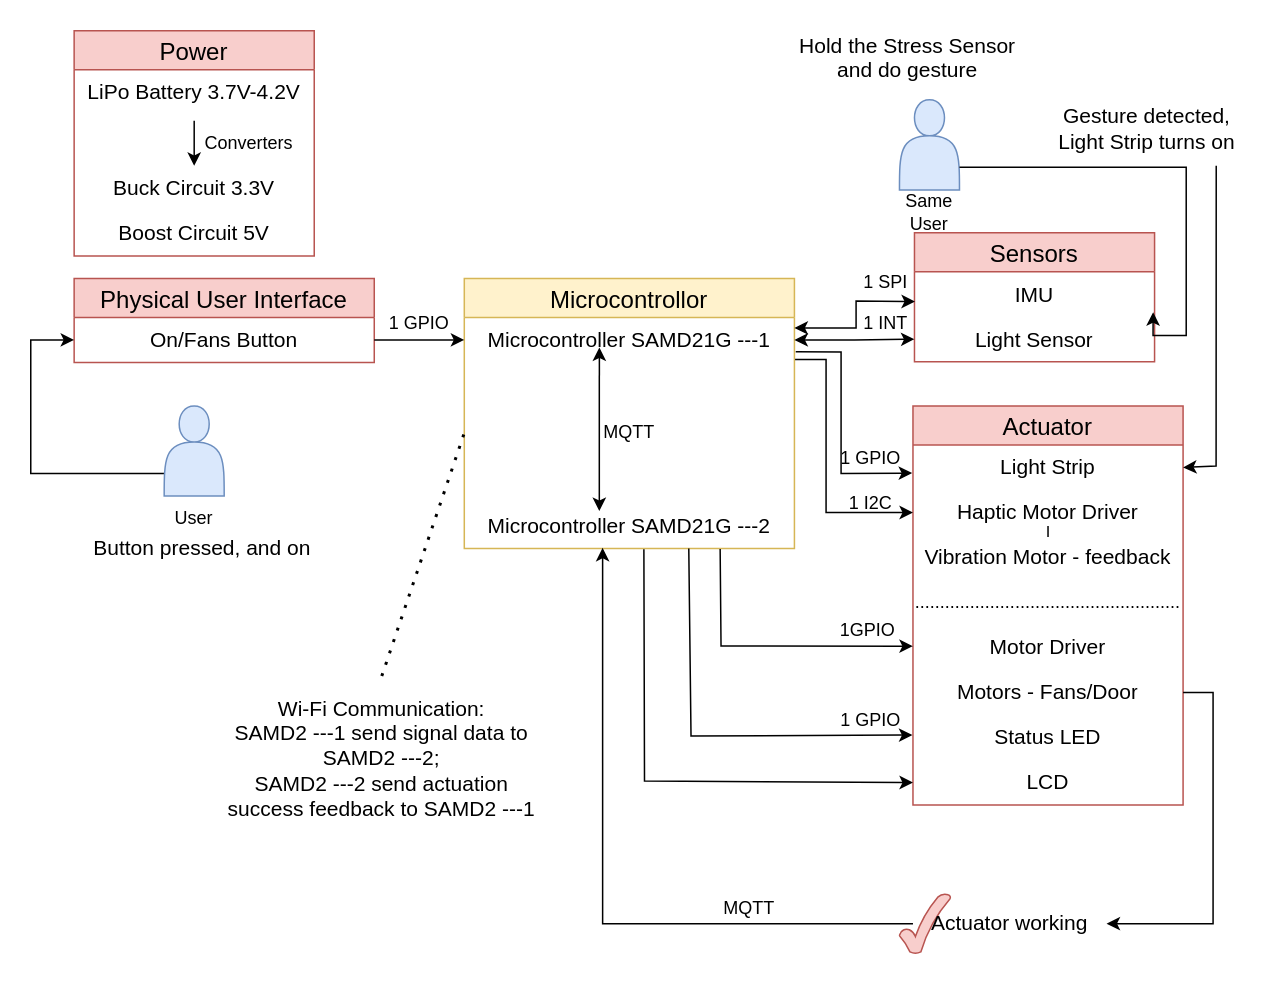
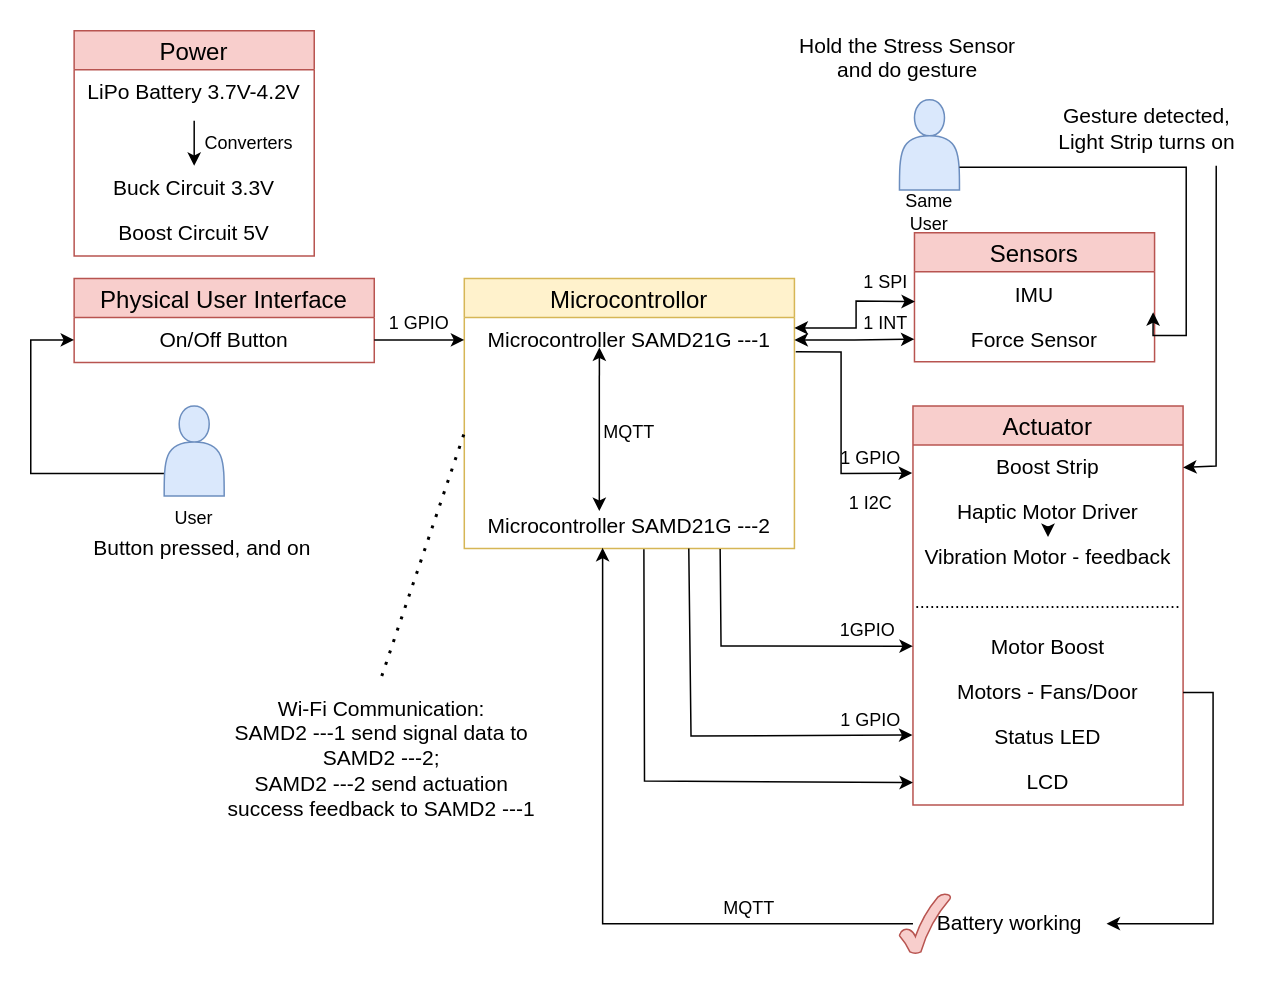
(224, 339) -> (224, 339)
(1034, 339) -> (1034, 339)
(826, 459) -> none
(1048, 466) -> (1048, 466)
(1048, 531) -> (1048, 526)
(1048, 647) -> (1048, 647)
(1010, 923) -> (1010, 923)
